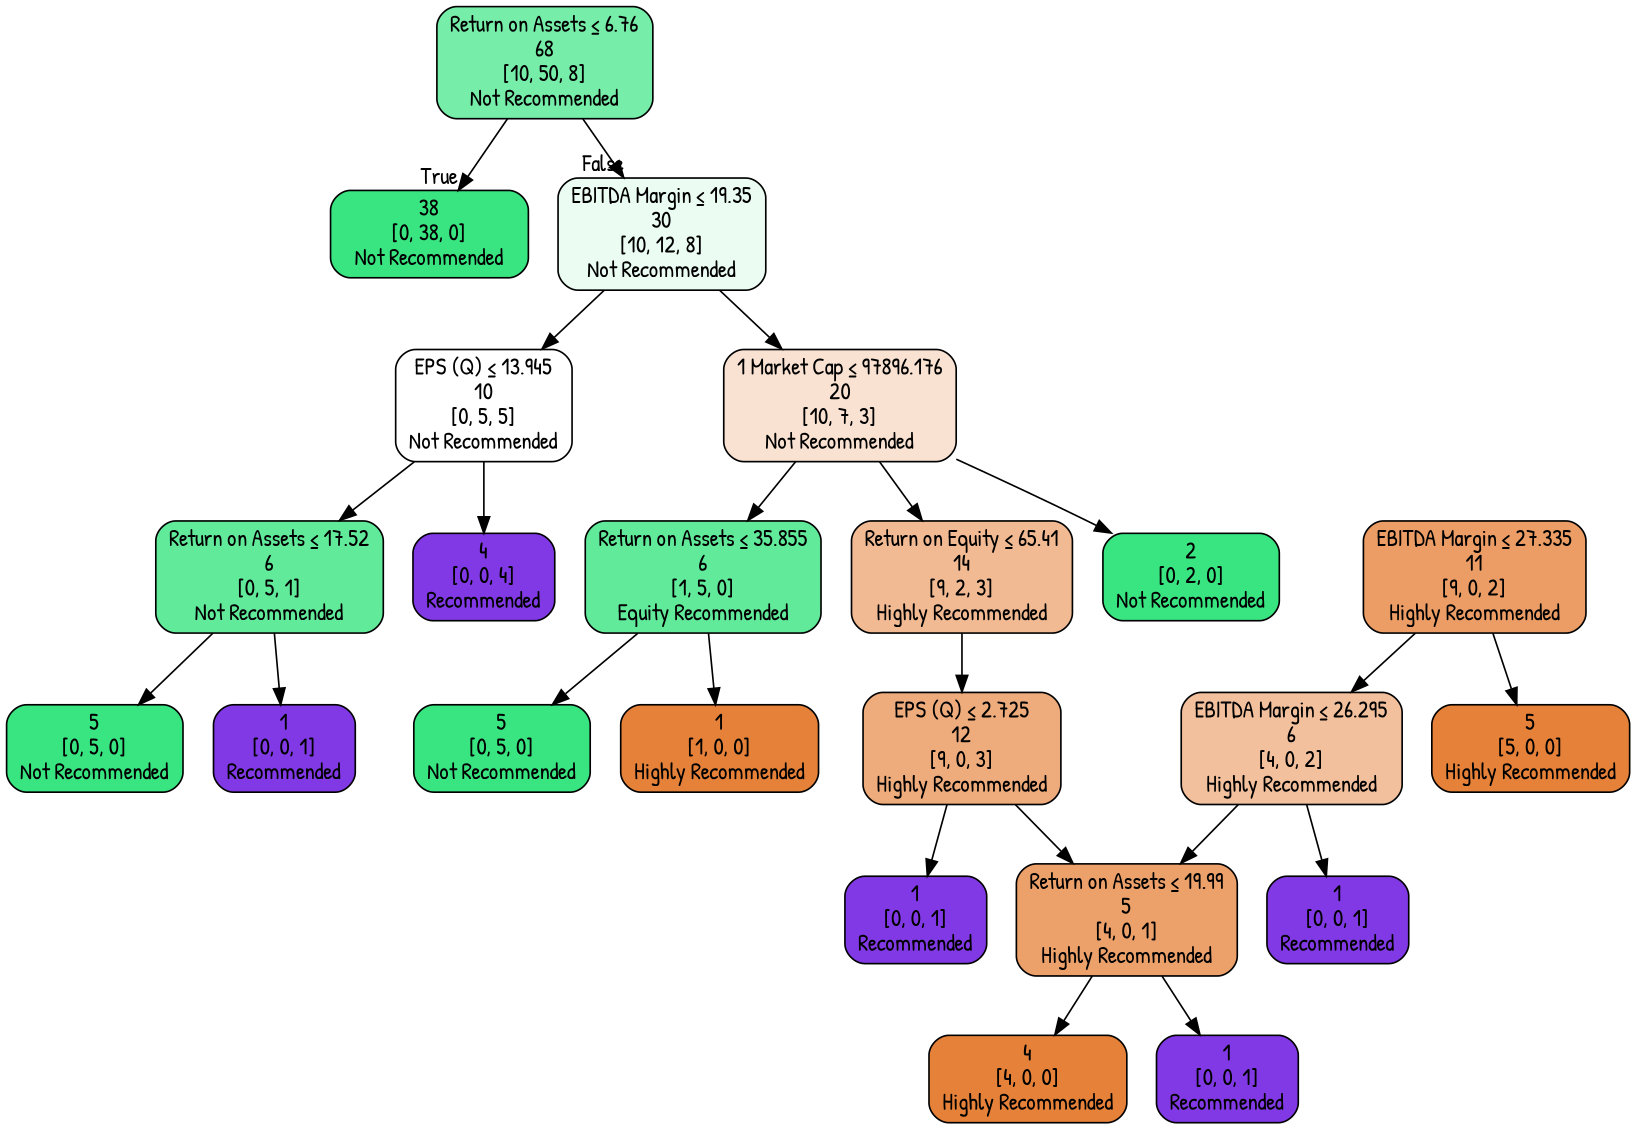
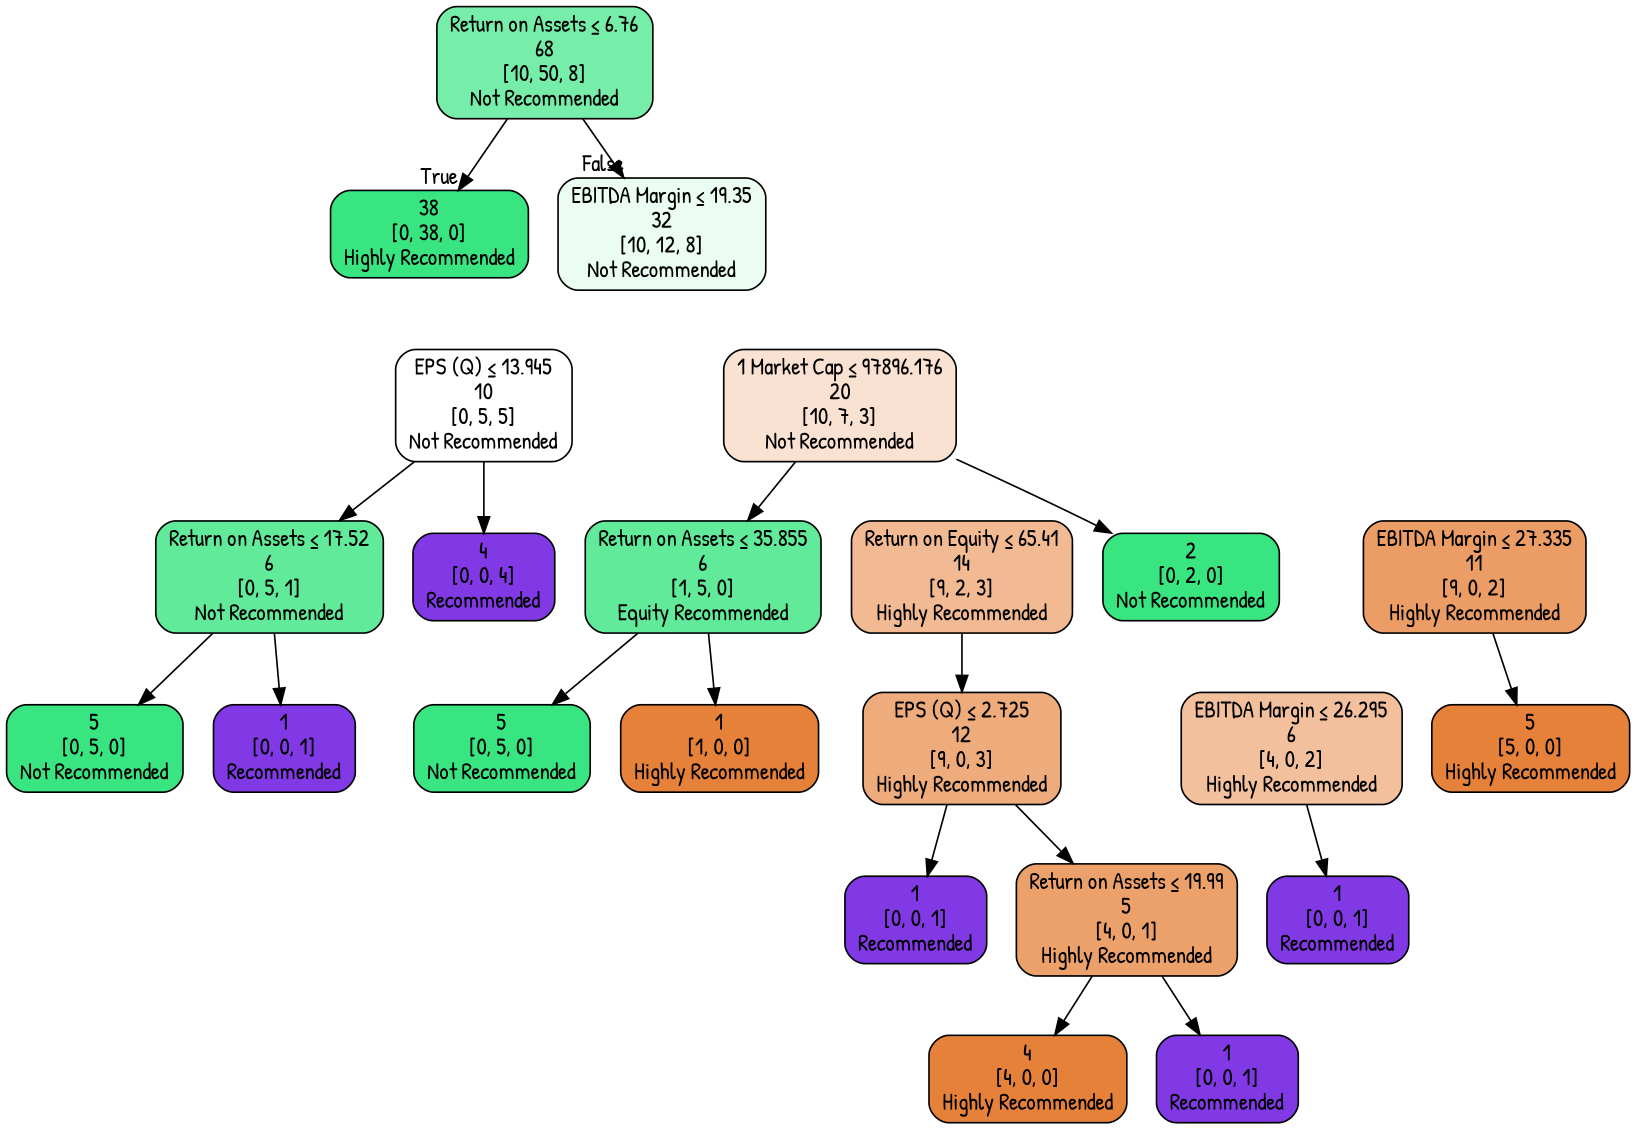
(662, 221) -> (662, 221)
(429, 258) -> (429, 258)
(579, 314) -> none
(745, 314) -> none
(896, 484) -> none
(1389, 657) -> none
(1215, 828) -> none
